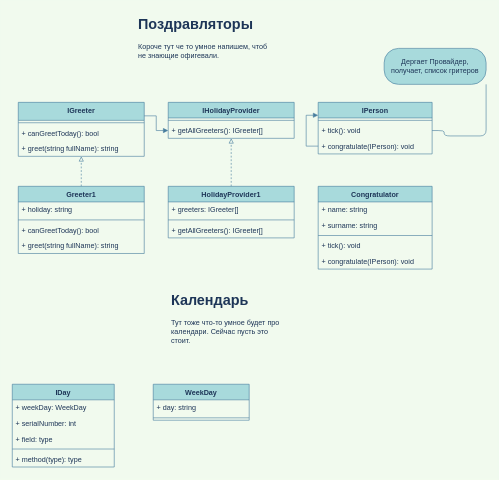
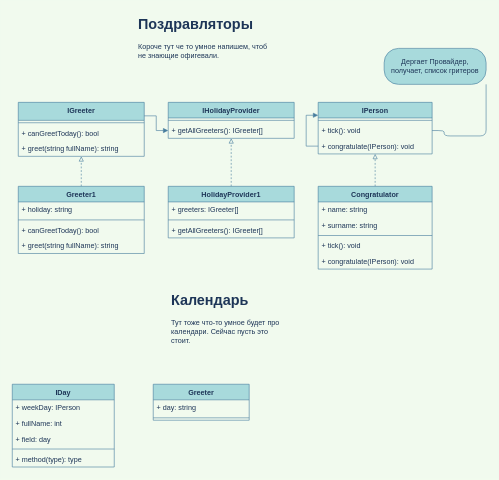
none -> (375, 173)
(201, 392) -> (201, 392)
(49, 408) -> (49, 408)
(48, 424) -> (40, 424)
(37, 439) -> (35, 439)
